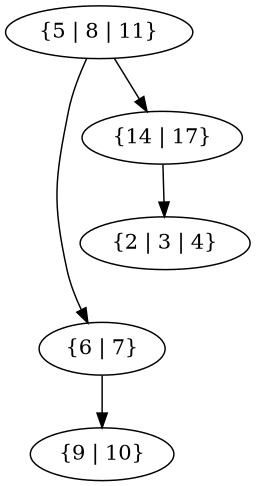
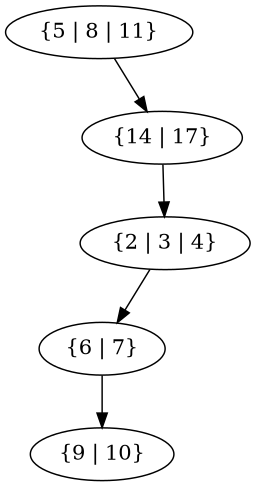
(57, 184) -> (137, 290)
